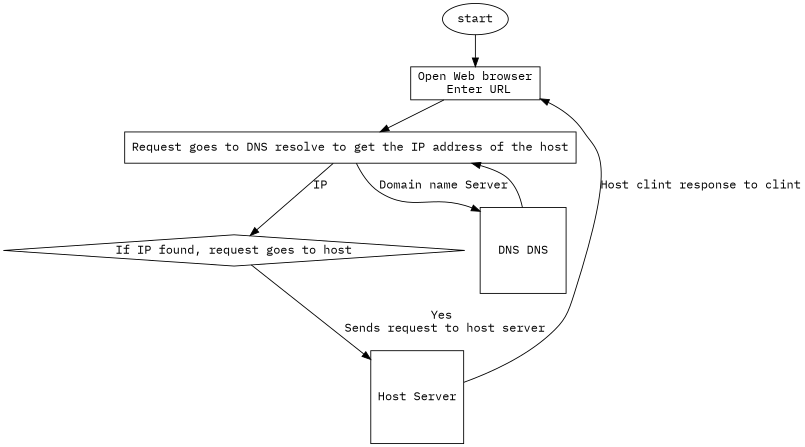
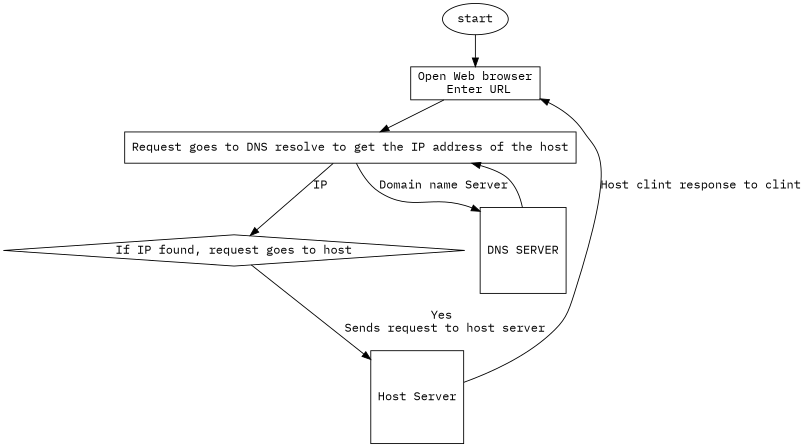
(523, 250) -> (523, 250)
